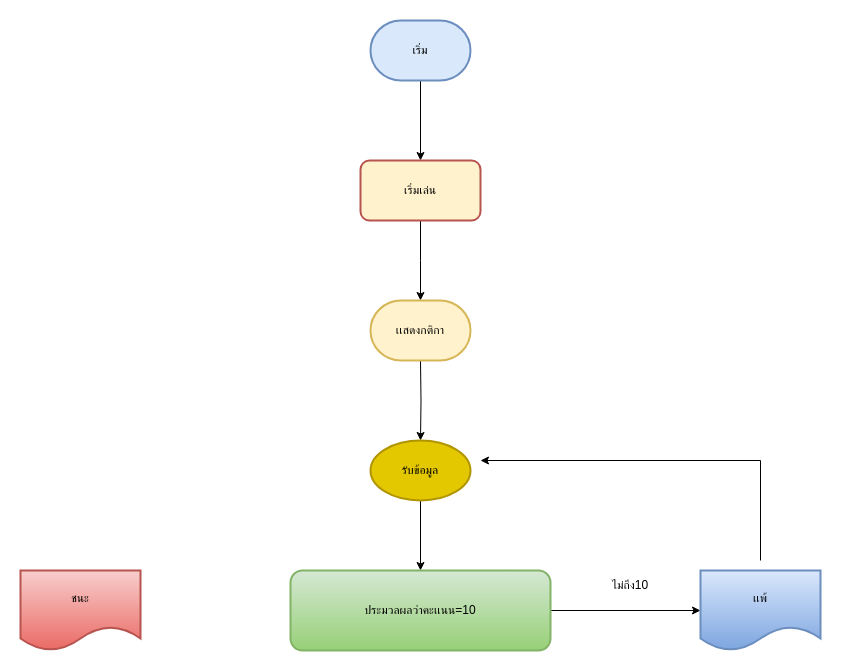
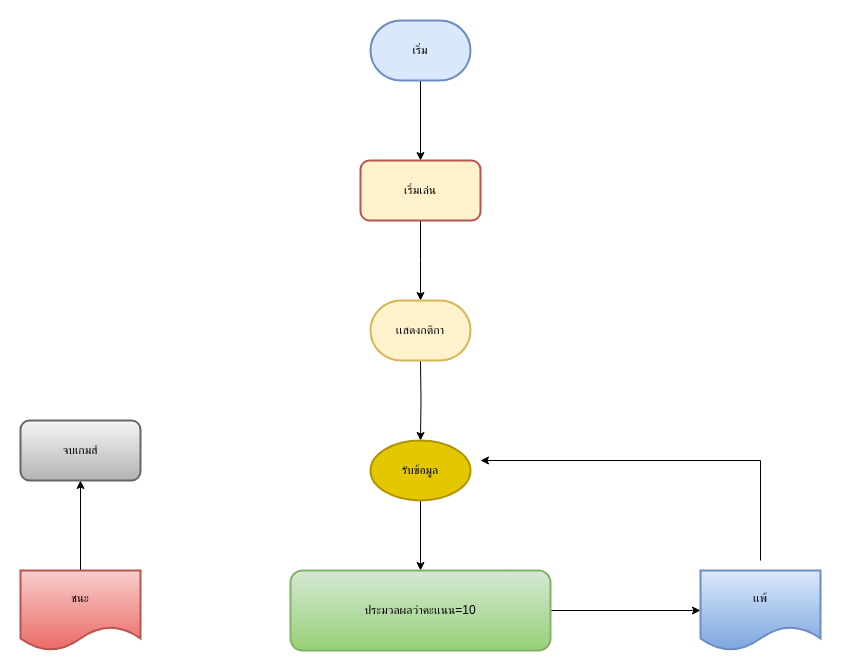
none -> (81, 451)
none -> (81, 529)
(631, 586) -> none
